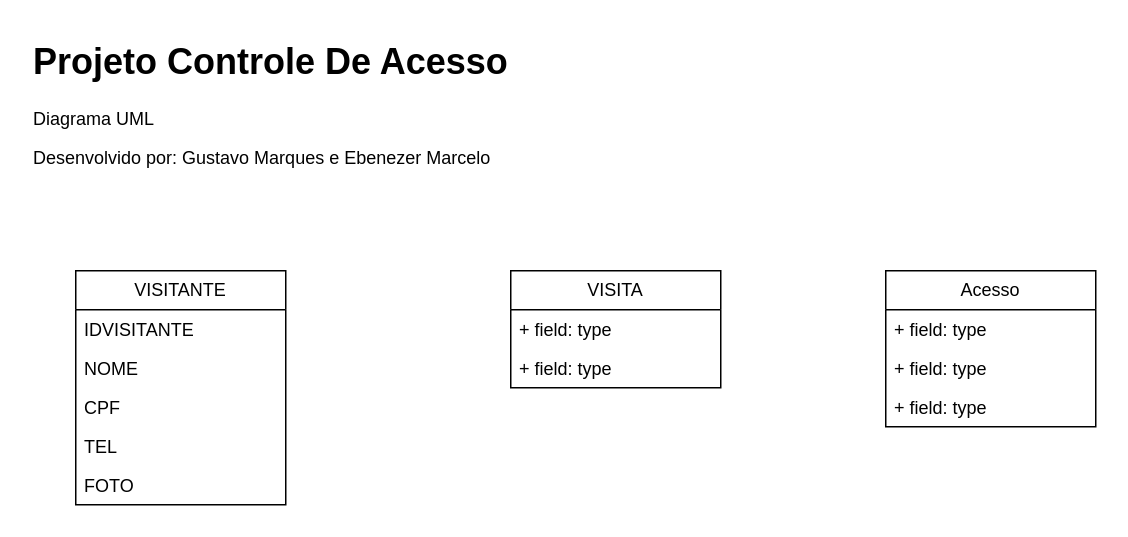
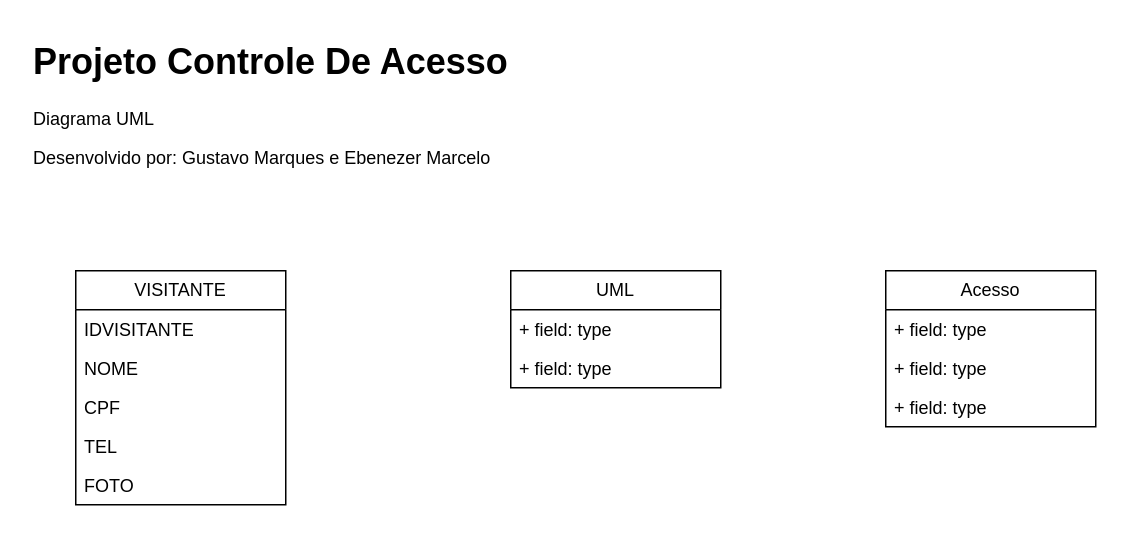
(616, 290) -> (616, 290)
